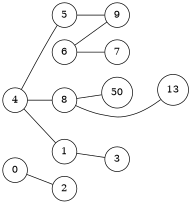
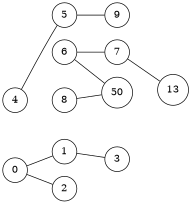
(91, 34) -> (90, 71)
(40, 100) -> none
(119, 117) -> (144, 70)
(40, 126) -> (40, 161)
